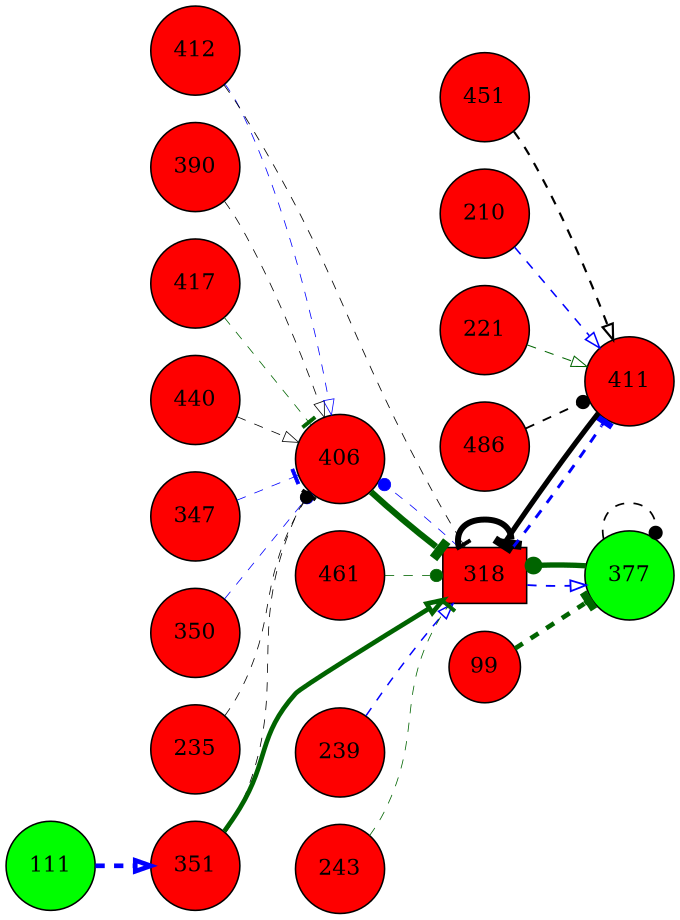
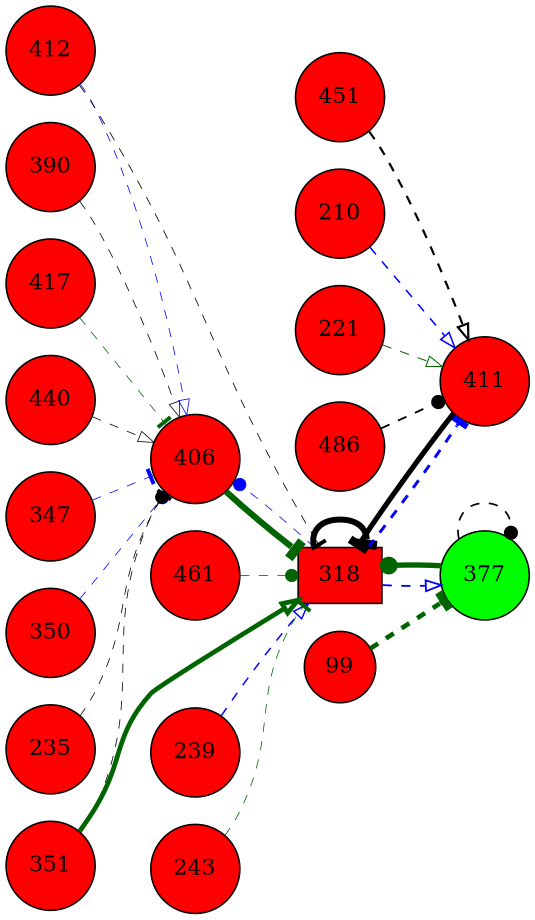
(51, 866) -> none
